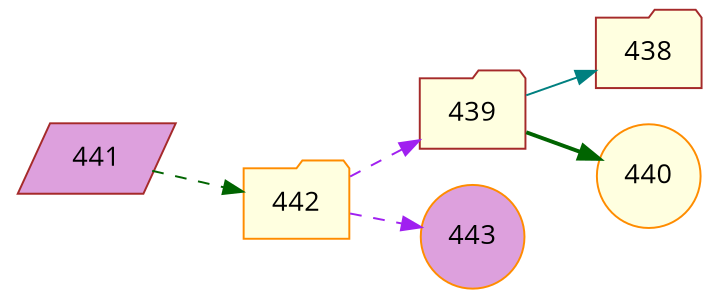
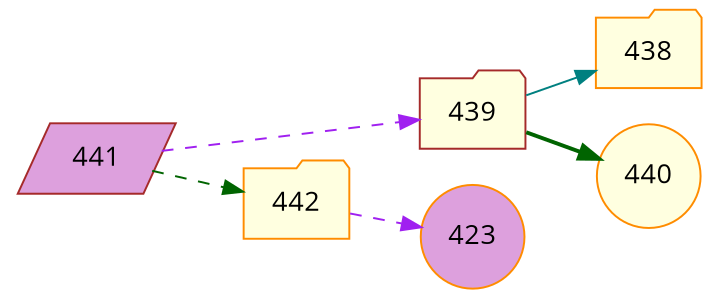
(649, 53) -> (649, 53)
(376, 163) -> (280, 137)
(473, 237) -> (473, 237)
